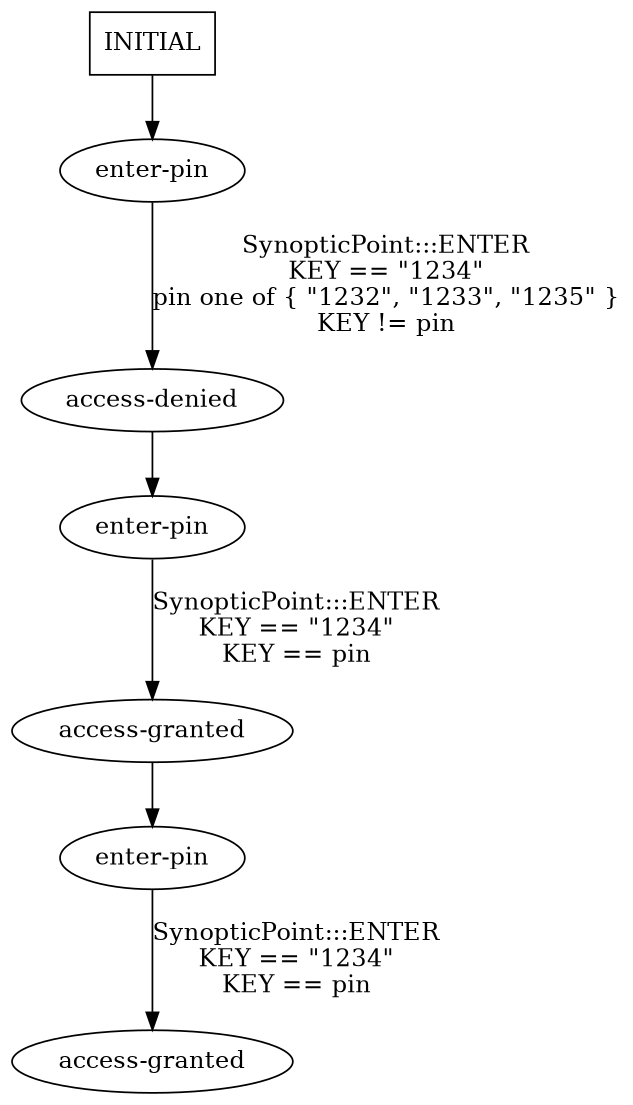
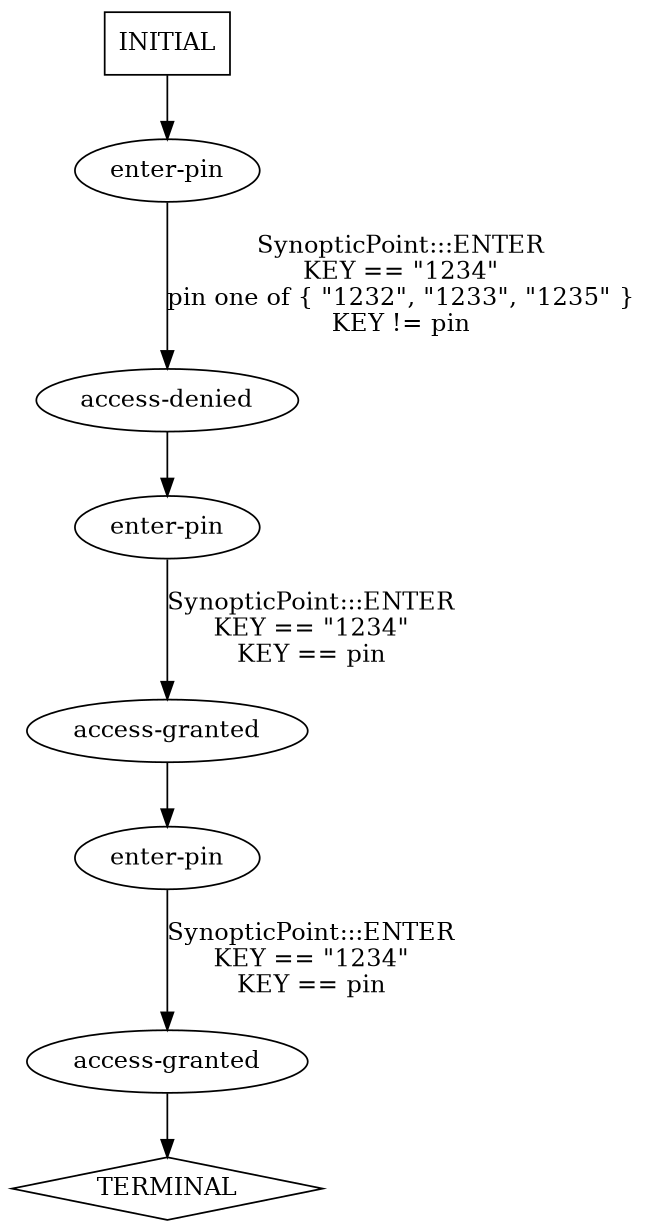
none -> (167, 1189)
